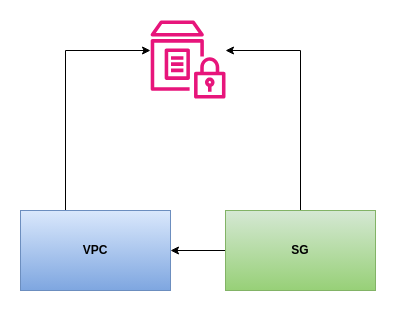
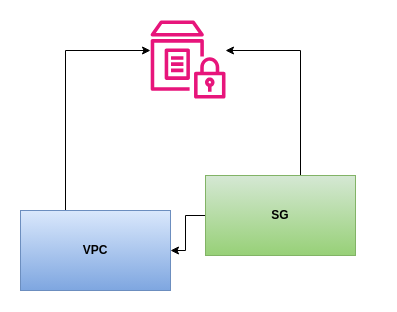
(301, 251) -> (281, 216)
